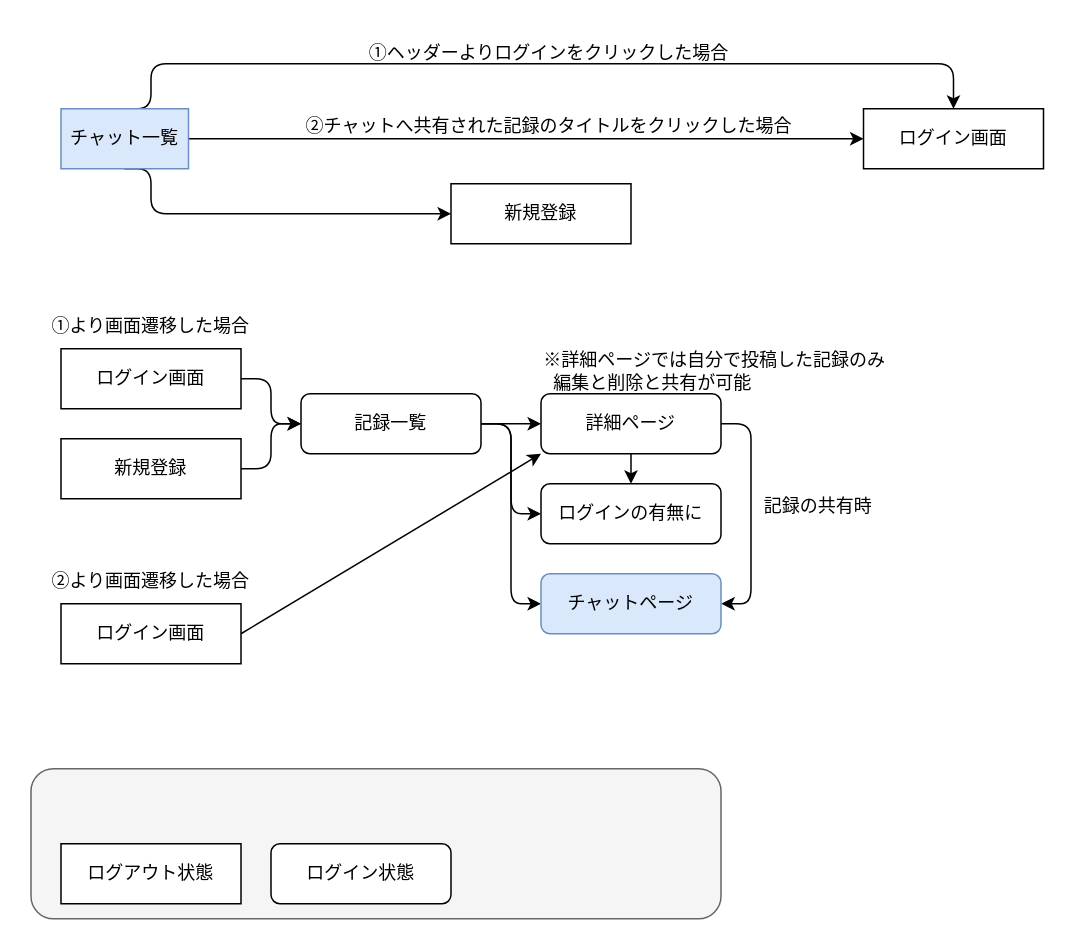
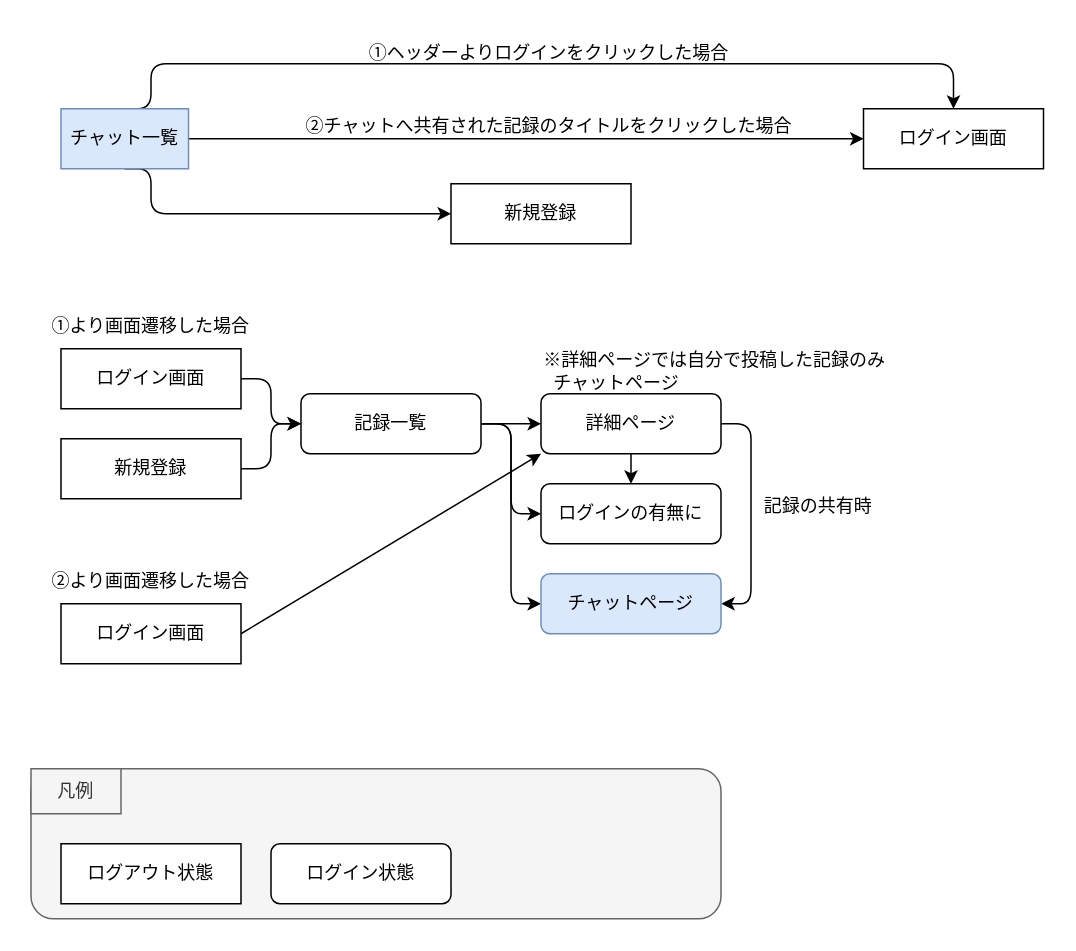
(711, 371) -> (711, 371)
none -> (76, 791)
